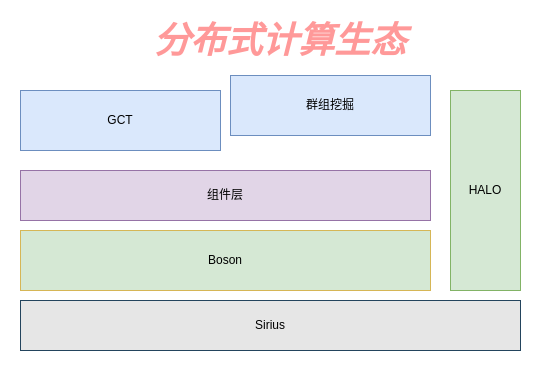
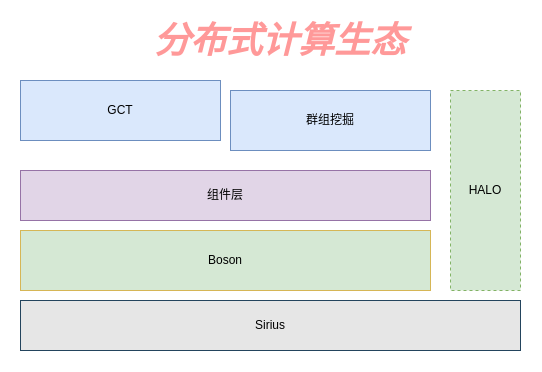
(331, 106) -> (331, 121)
(121, 121) -> (121, 111)
(486, 191) -> (486, 191)
